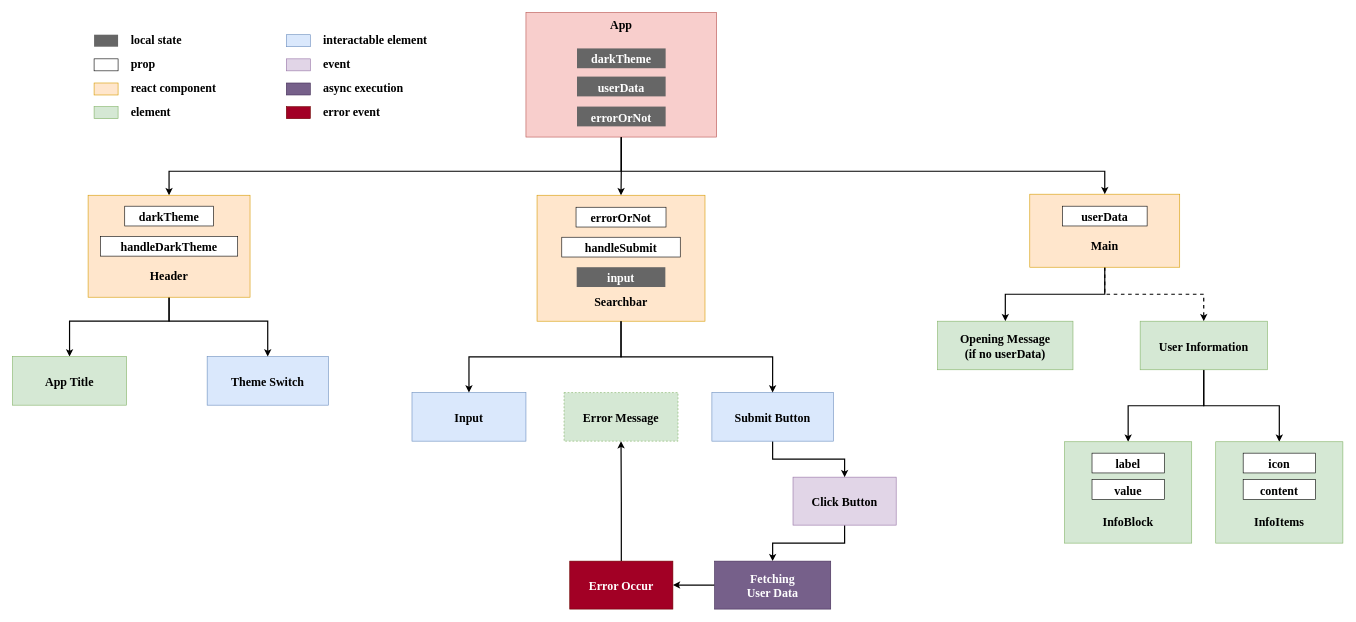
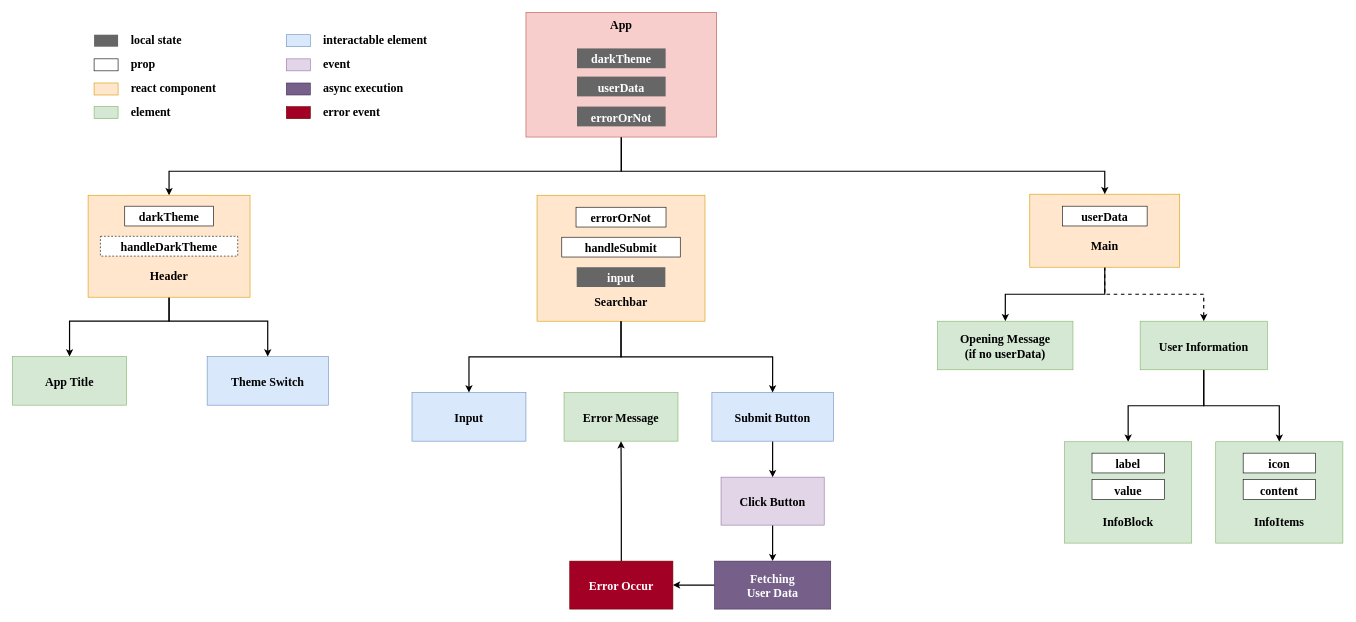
(621, 181) -> none
(169, 246) -> (169, 246)
(621, 417) -> (621, 417)
(845, 501) -> (773, 501)
